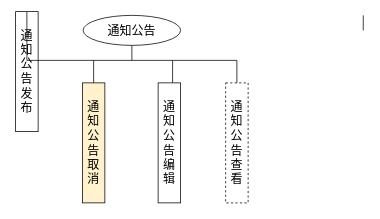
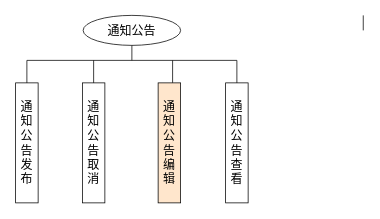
(27, 72) -> (27, 143)
(93, 143) -> (93, 143)
(169, 143) -> (169, 143)
(237, 143) -> (237, 143)
